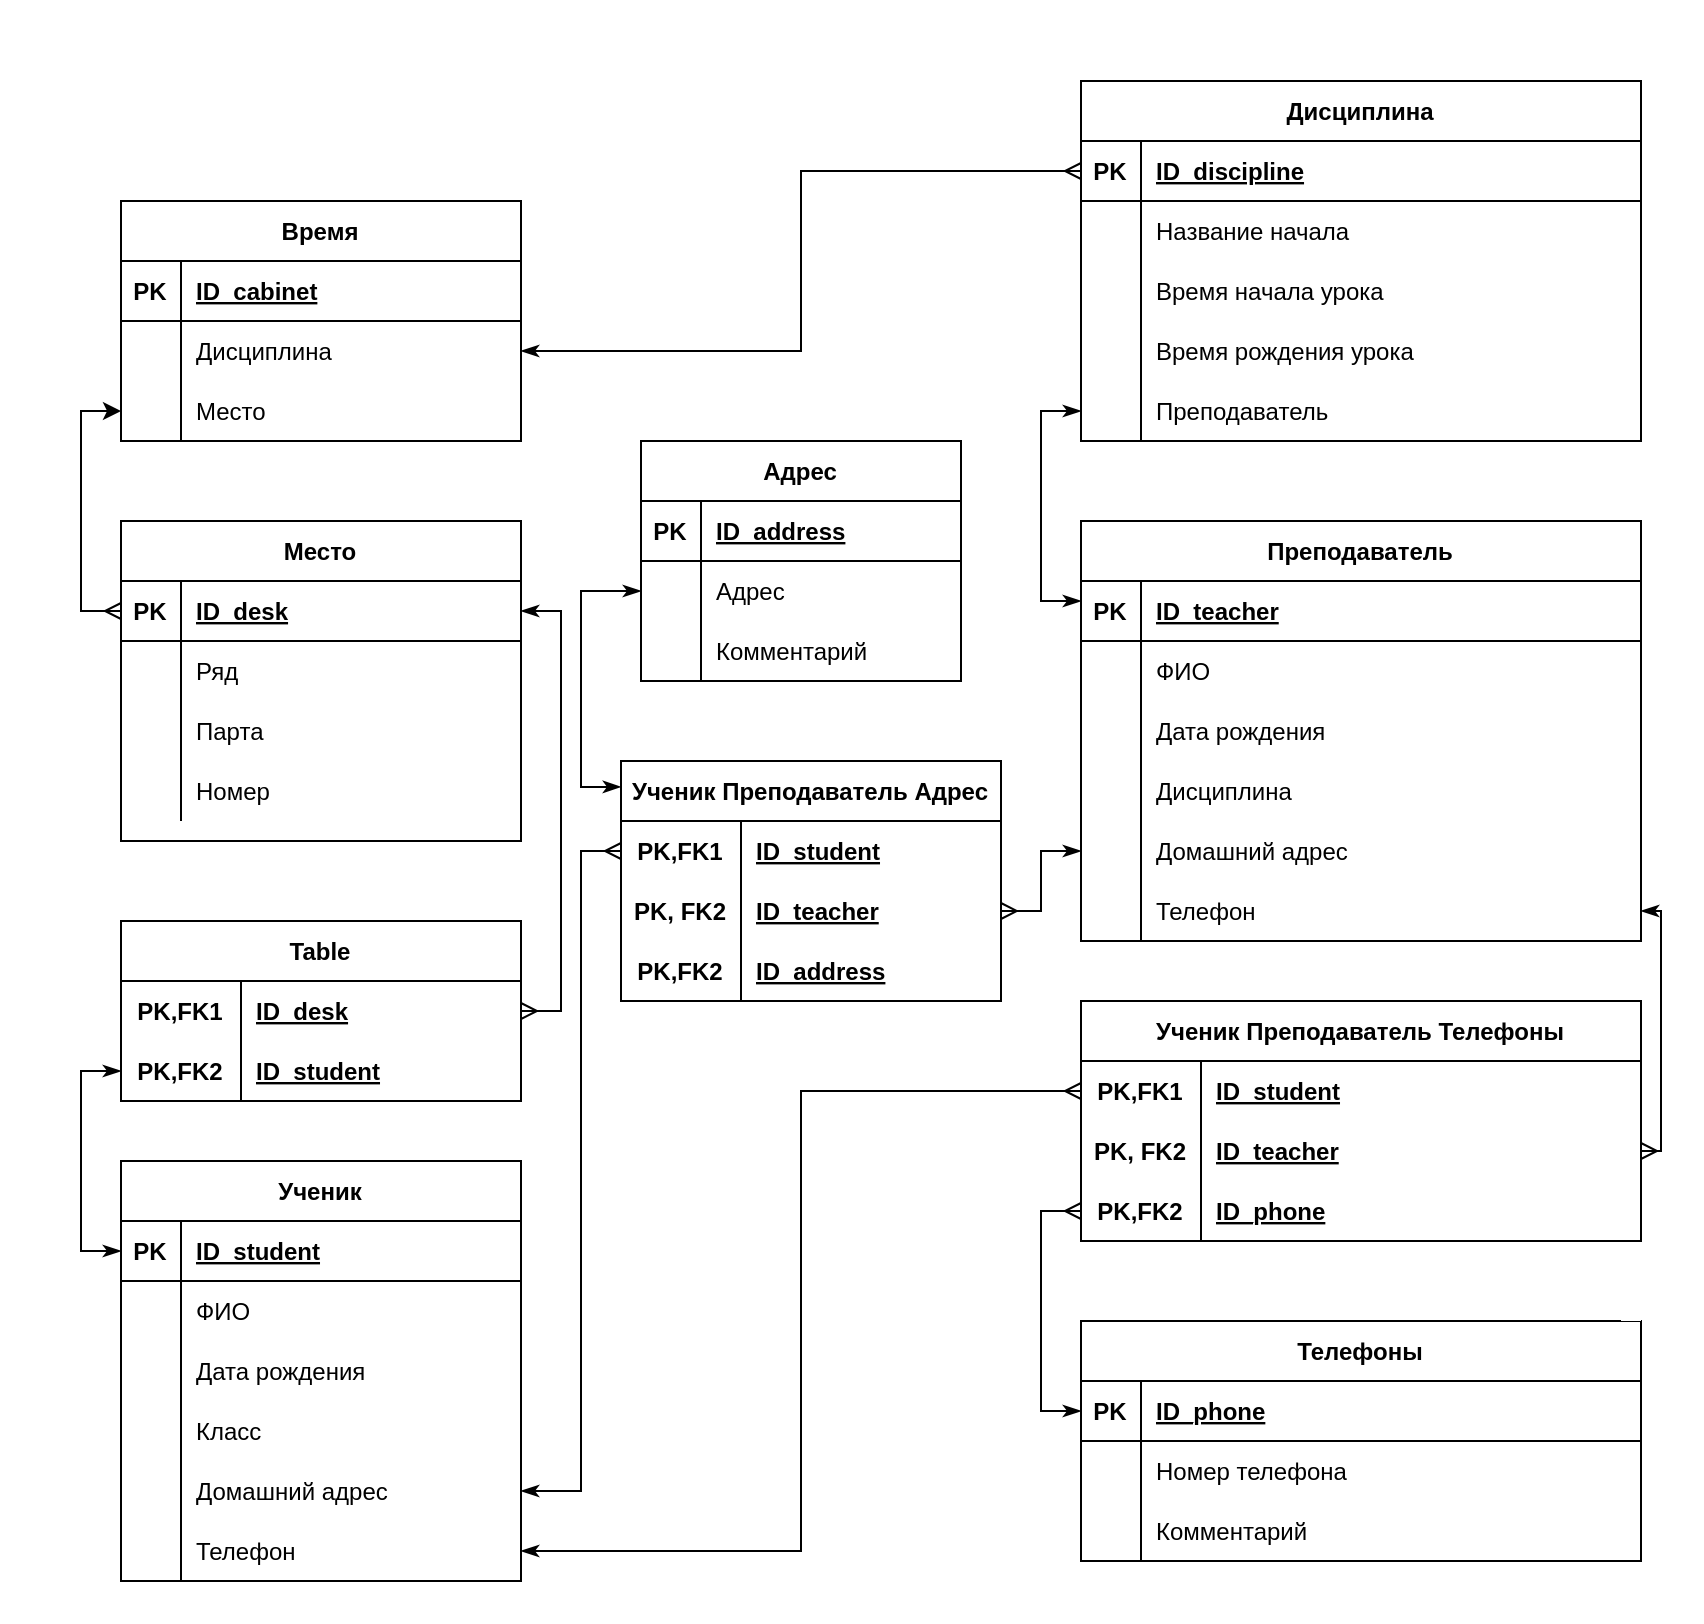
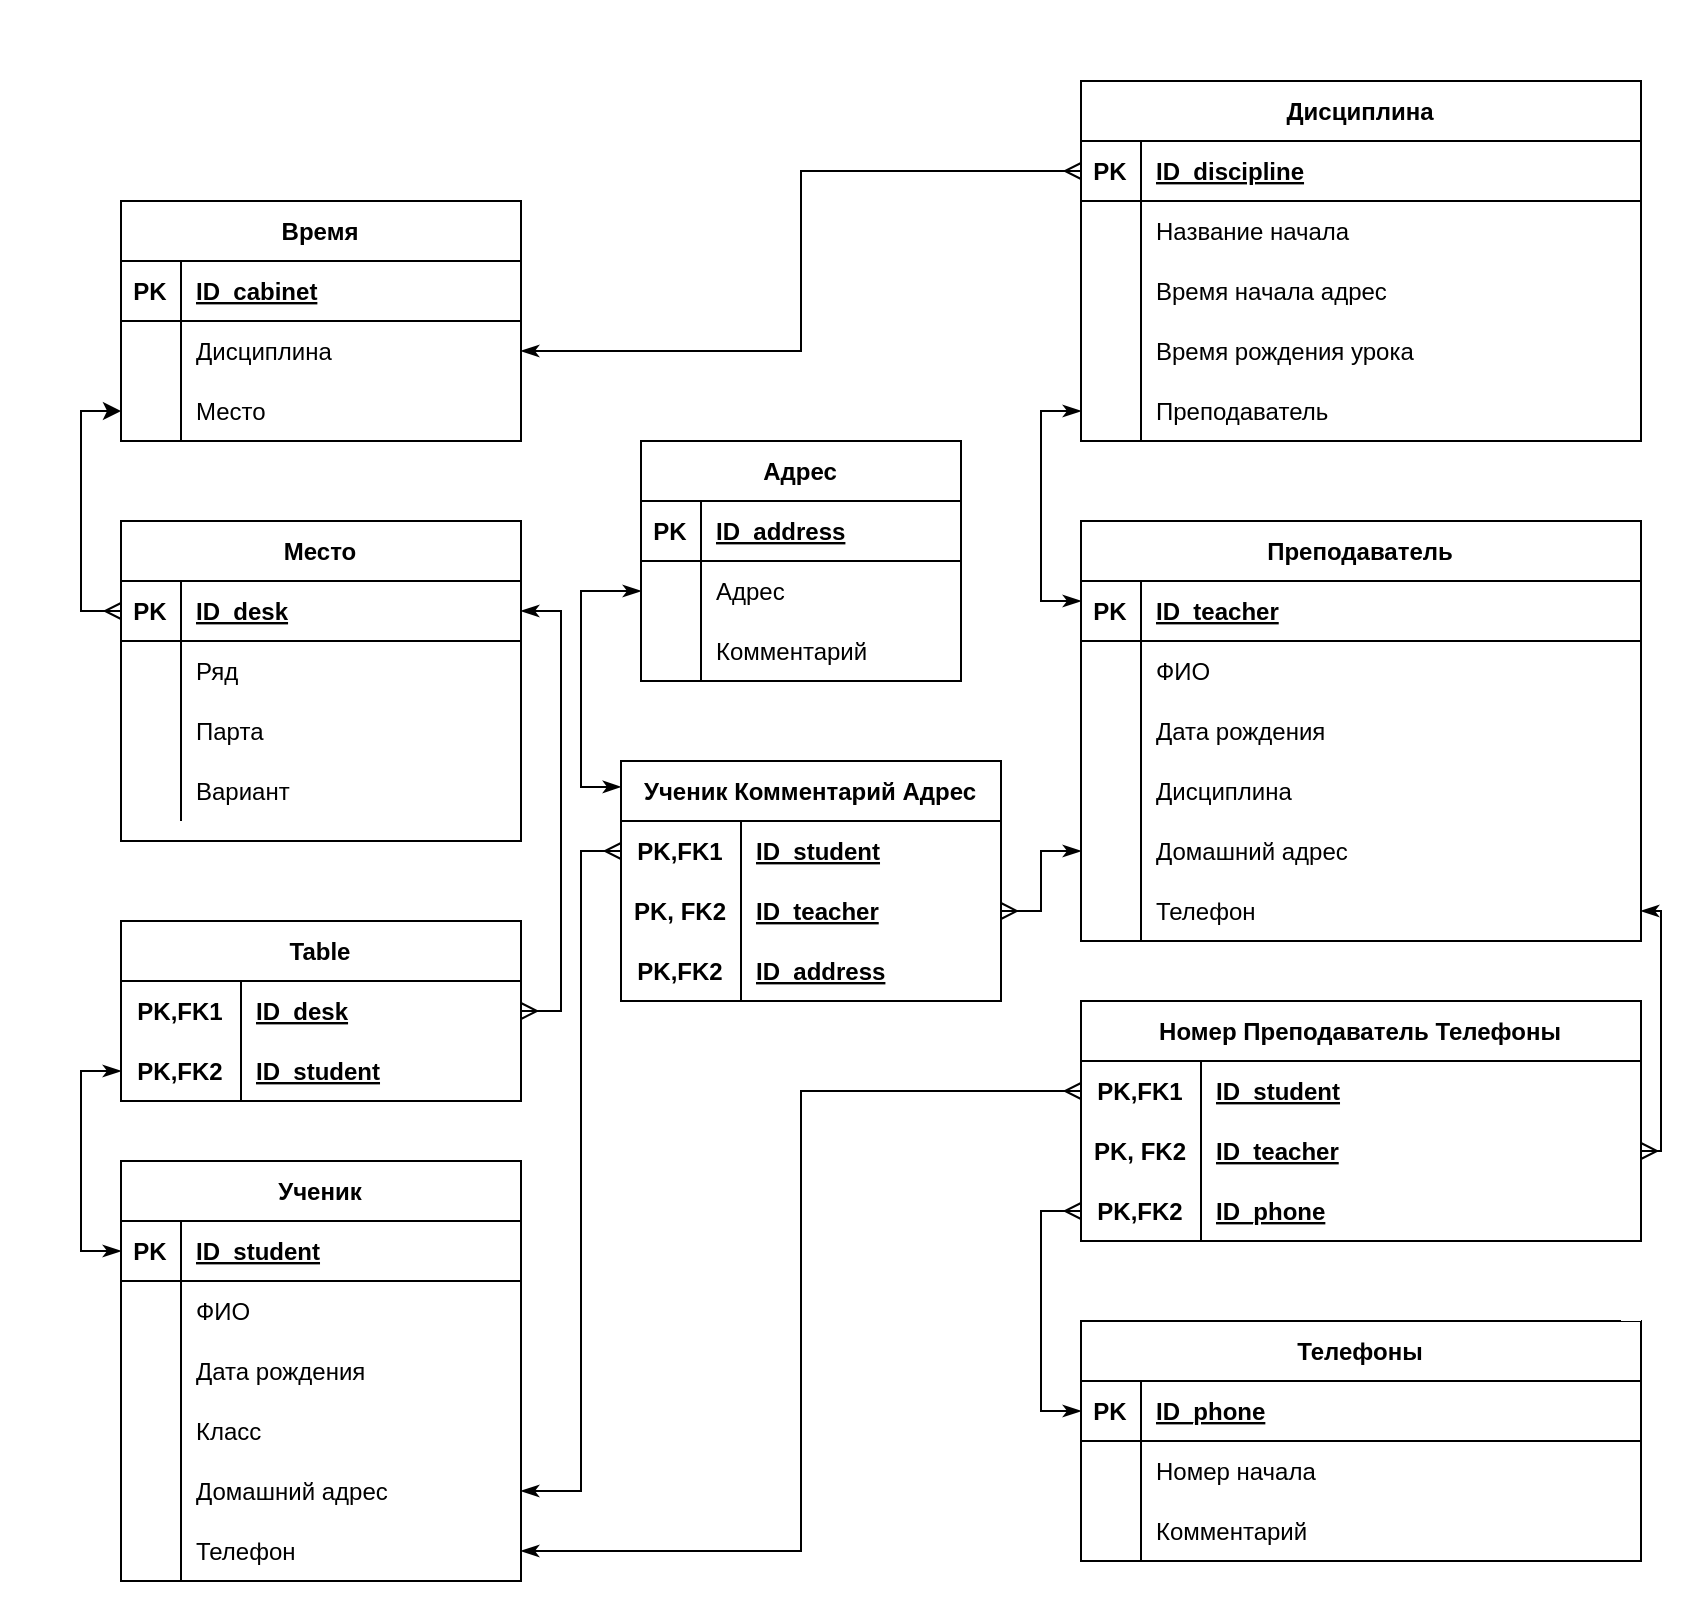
(1271, 292) -> (1271, 292)
(230, 792) -> (243, 792)
(810, 792) -> (810, 792)
(1360, 1032) -> (1360, 1032)
(1247, 1472) -> (1234, 1472)
